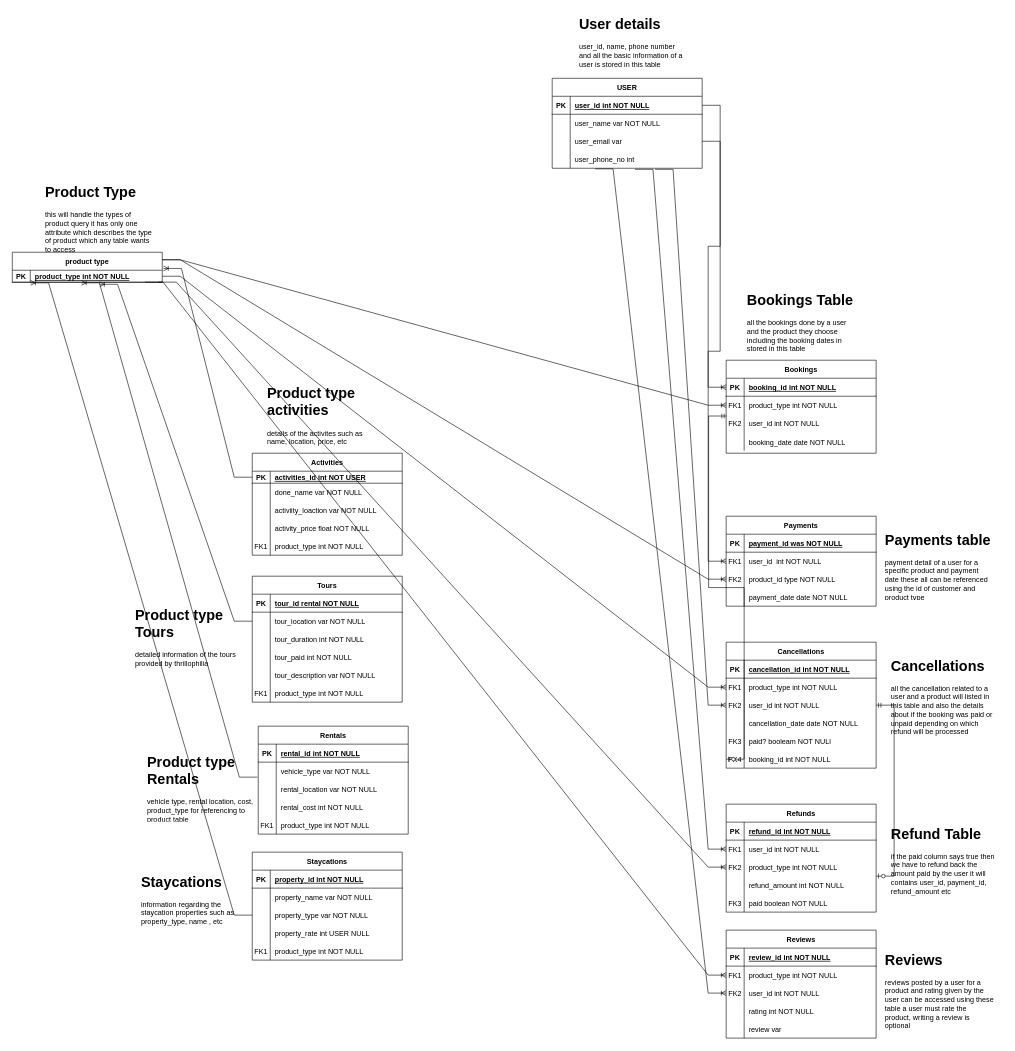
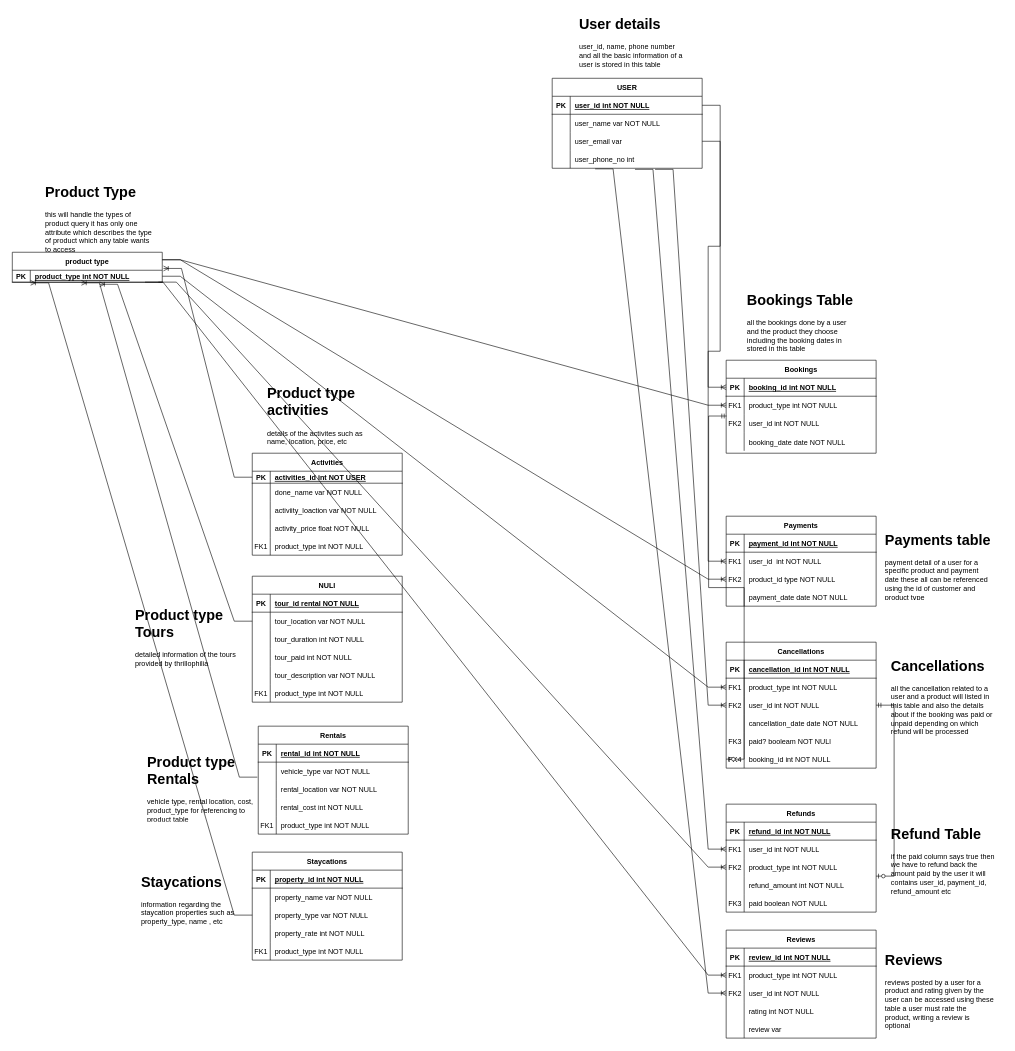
(791, 544) -> (790, 544)
(327, 586) -> (327, 586)
(325, 934) -> (323, 934)
